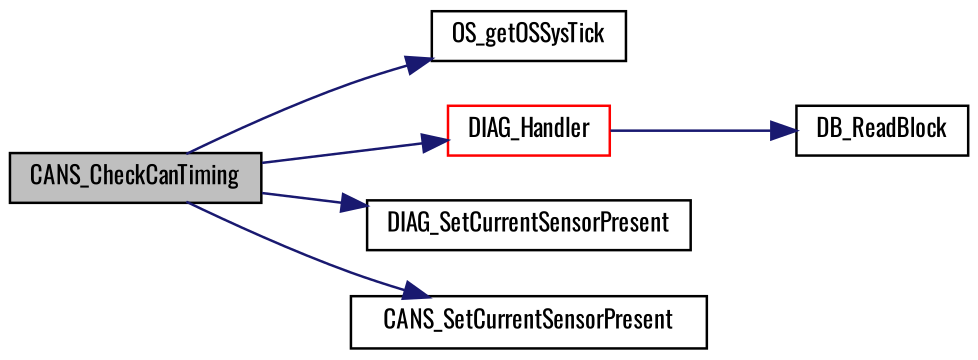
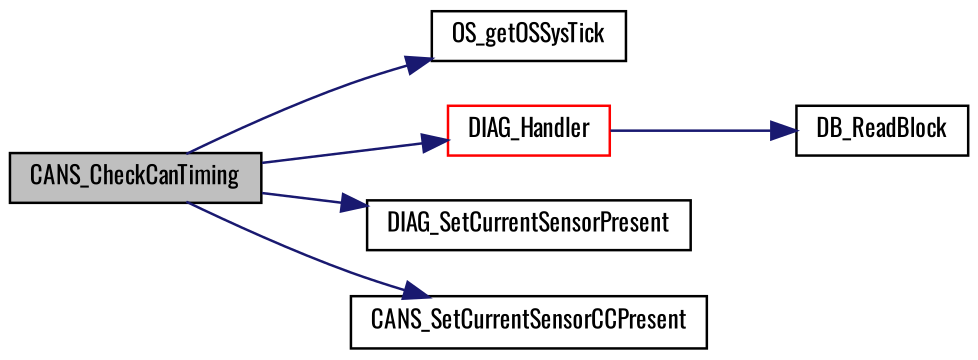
(529, 322) -> (529, 322)
